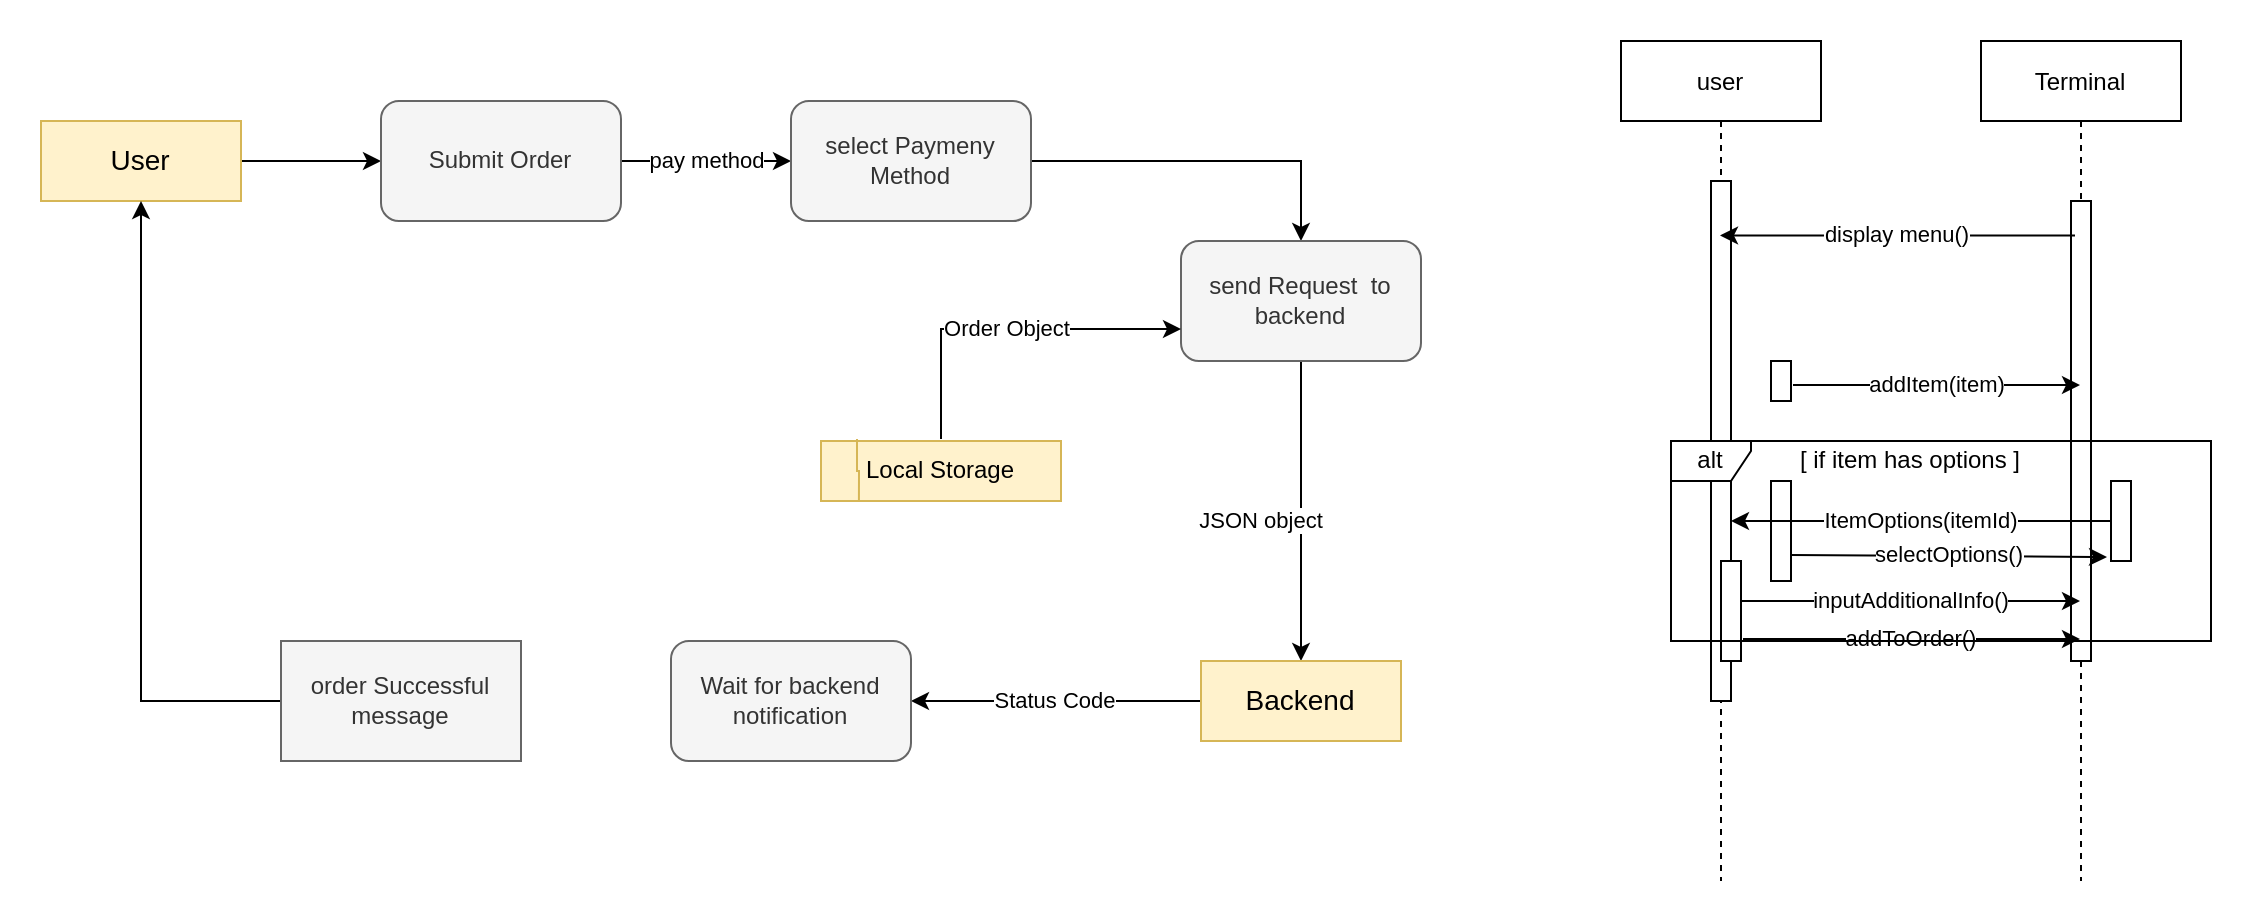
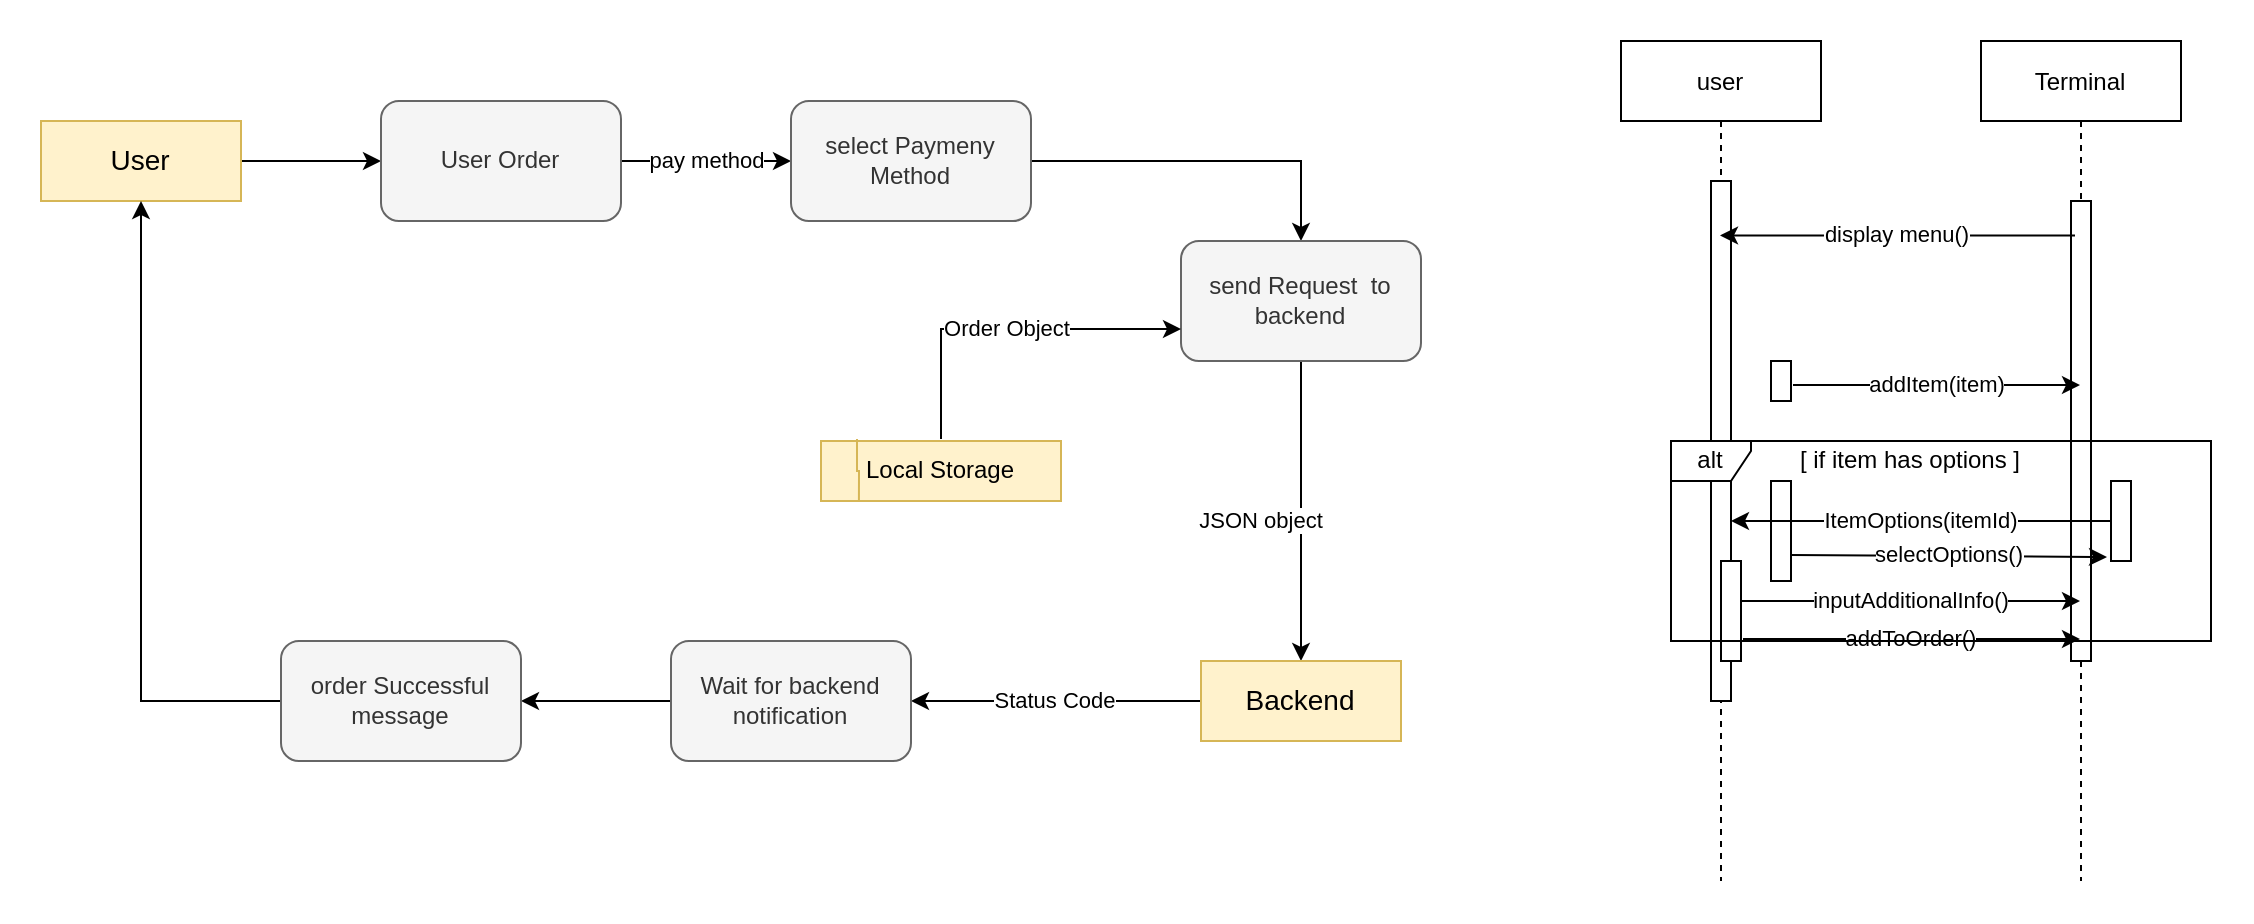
(501, 161) -> (501, 161)
(401, 701) -> (401, 701)
none -> (603, 701)
